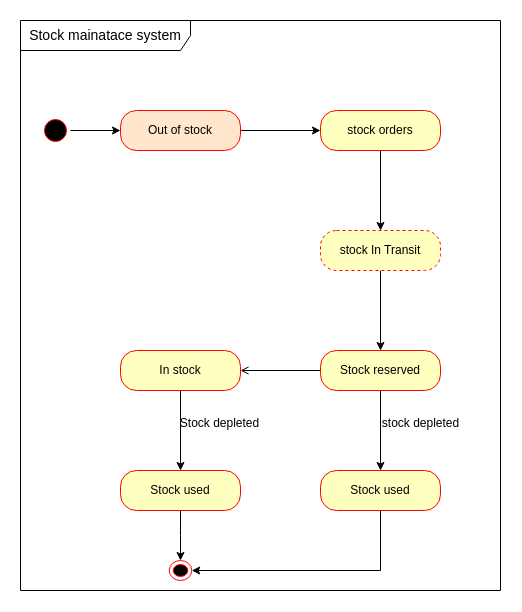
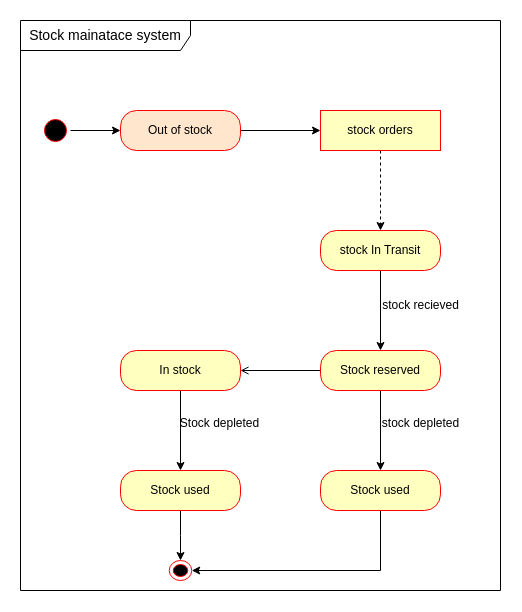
(381, 131) -> (381, 131)
(381, 188) -> (381, 188)
(381, 251) -> (381, 251)
none -> (421, 306)
